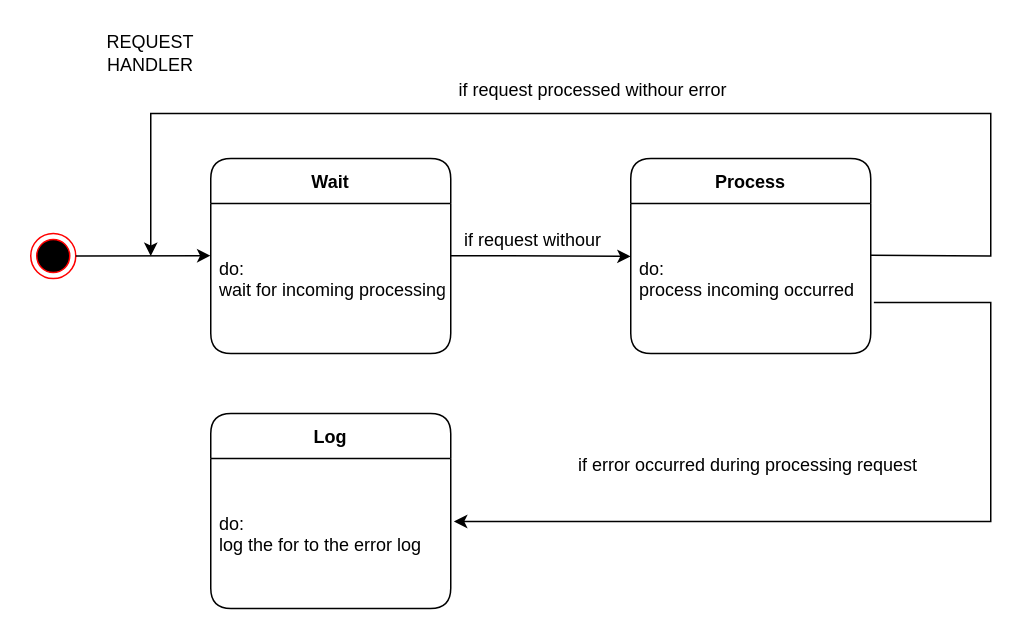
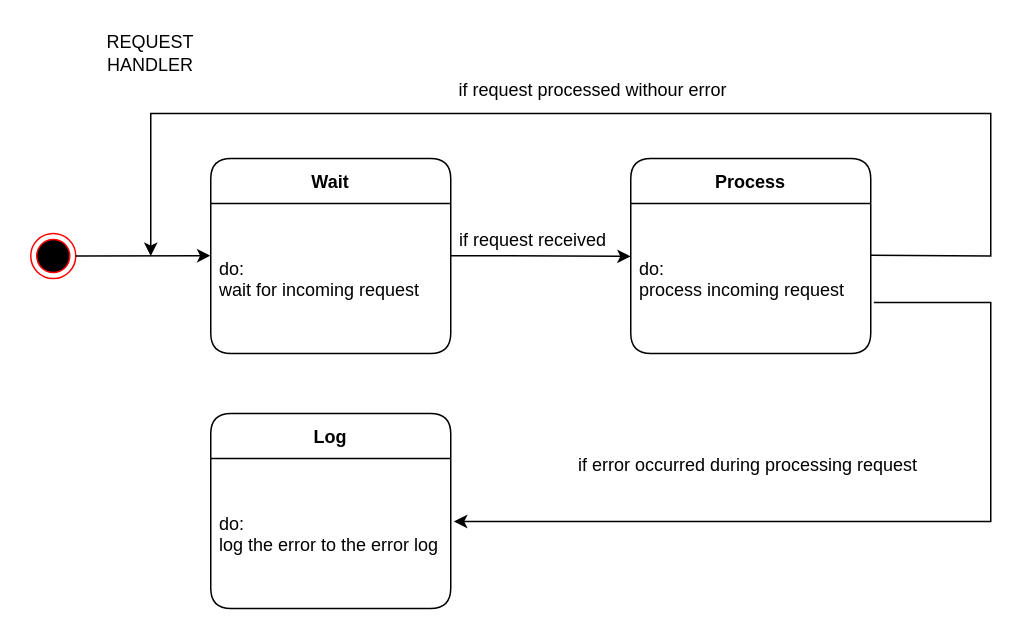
(533, 241) -> (533, 241)
(232, 269) -> (232, 269)
(652, 269) -> (652, 269)
(232, 524) -> (232, 524)
